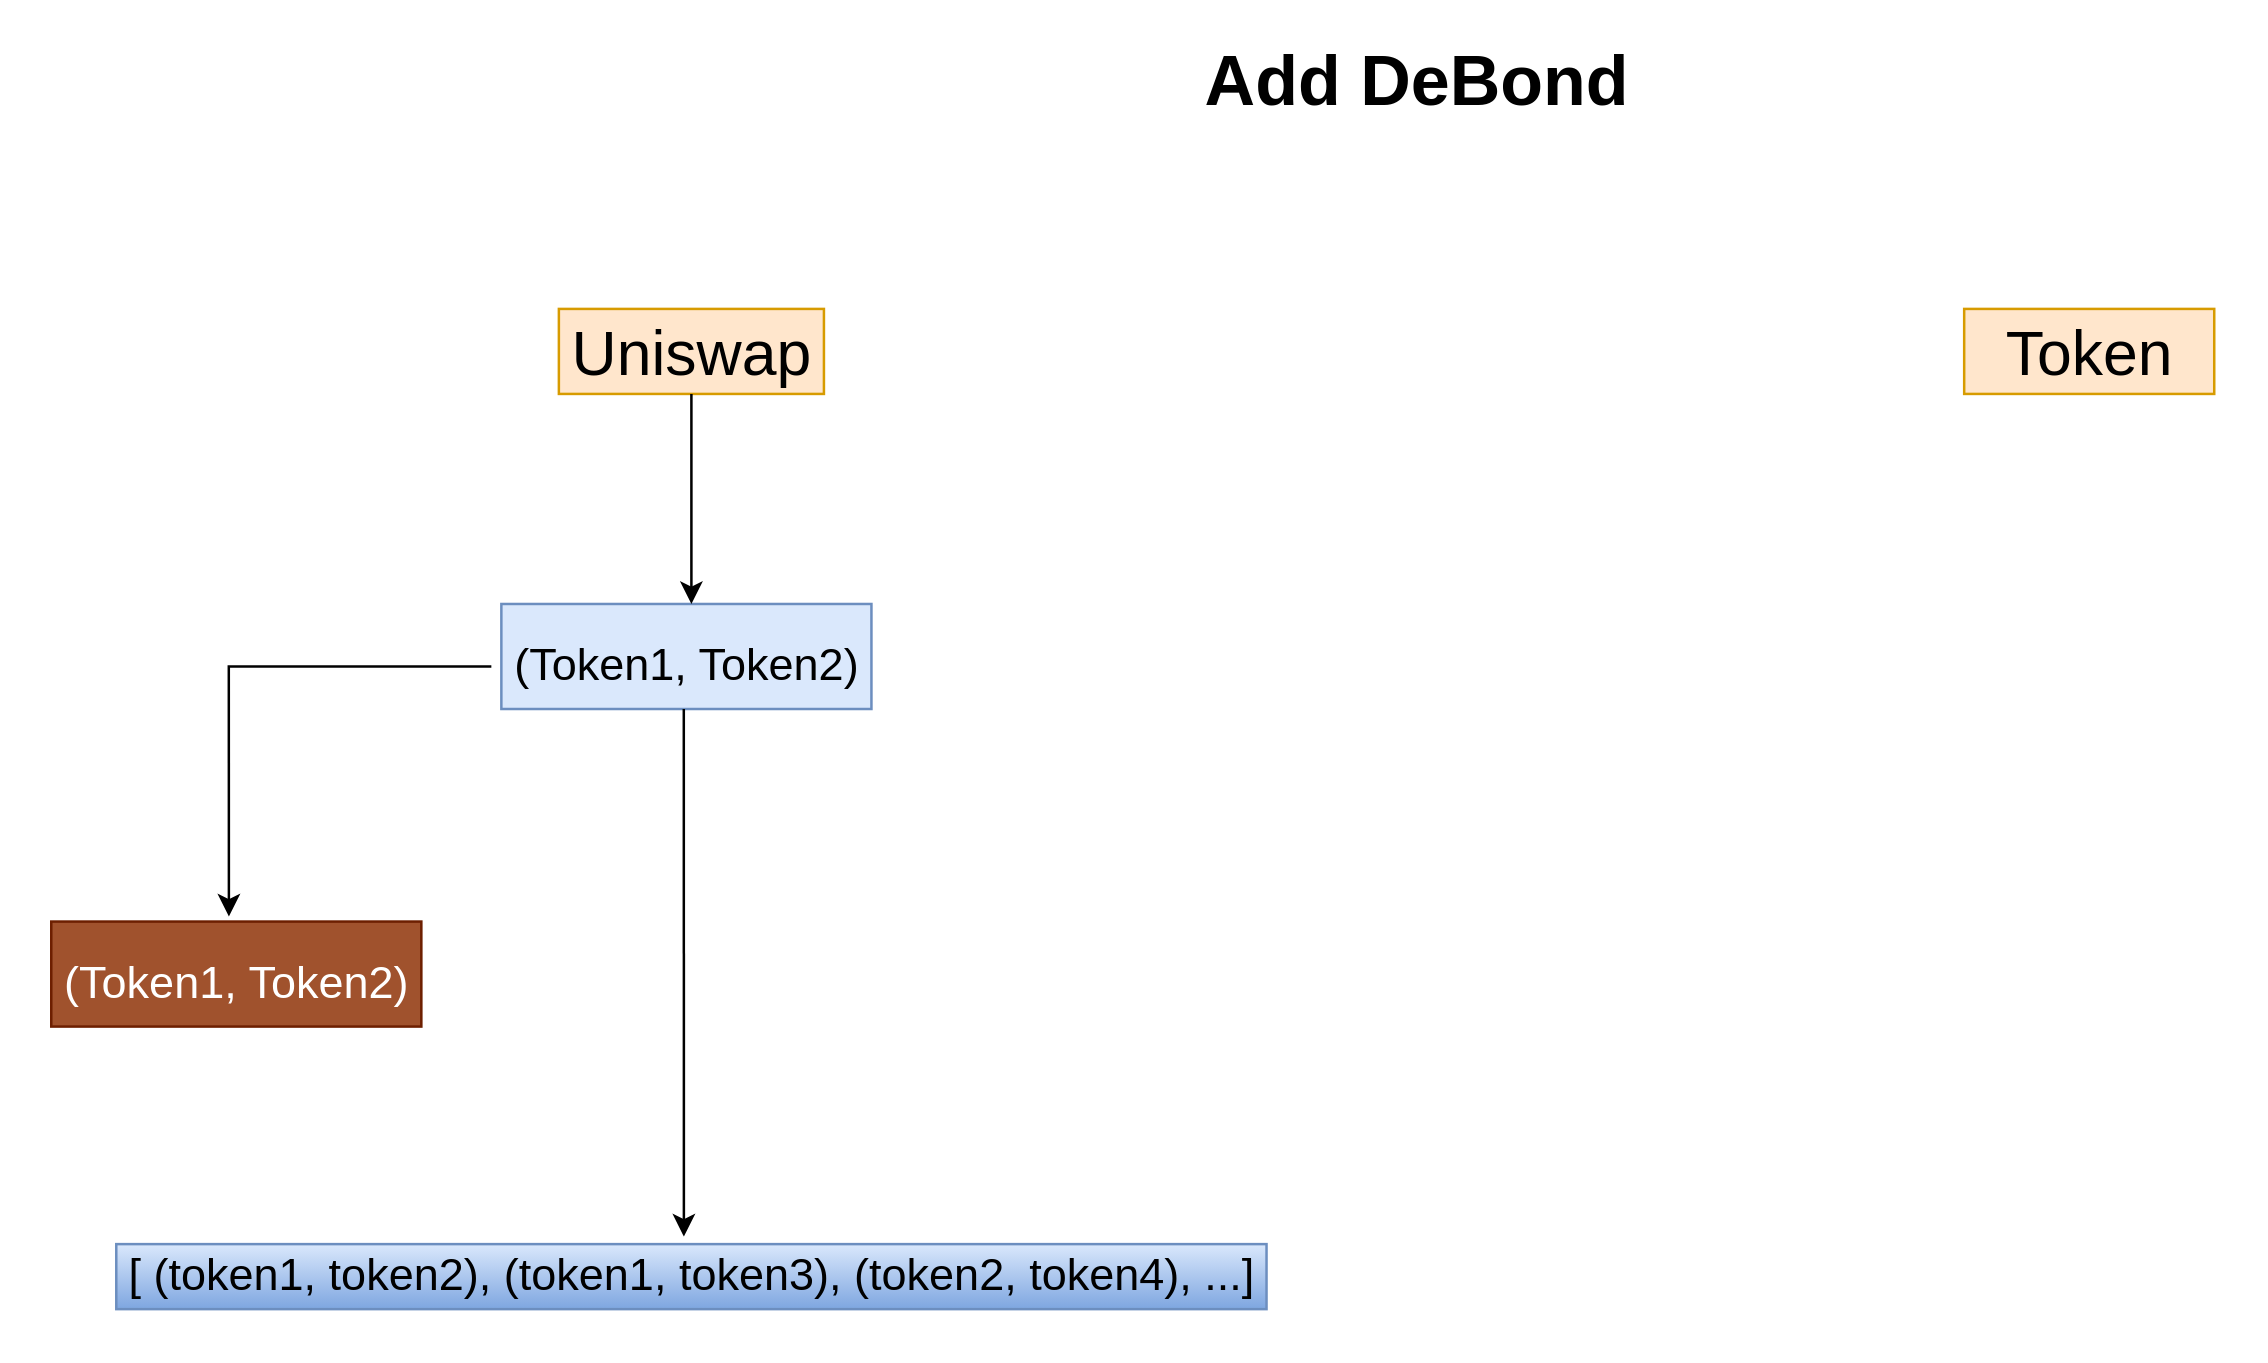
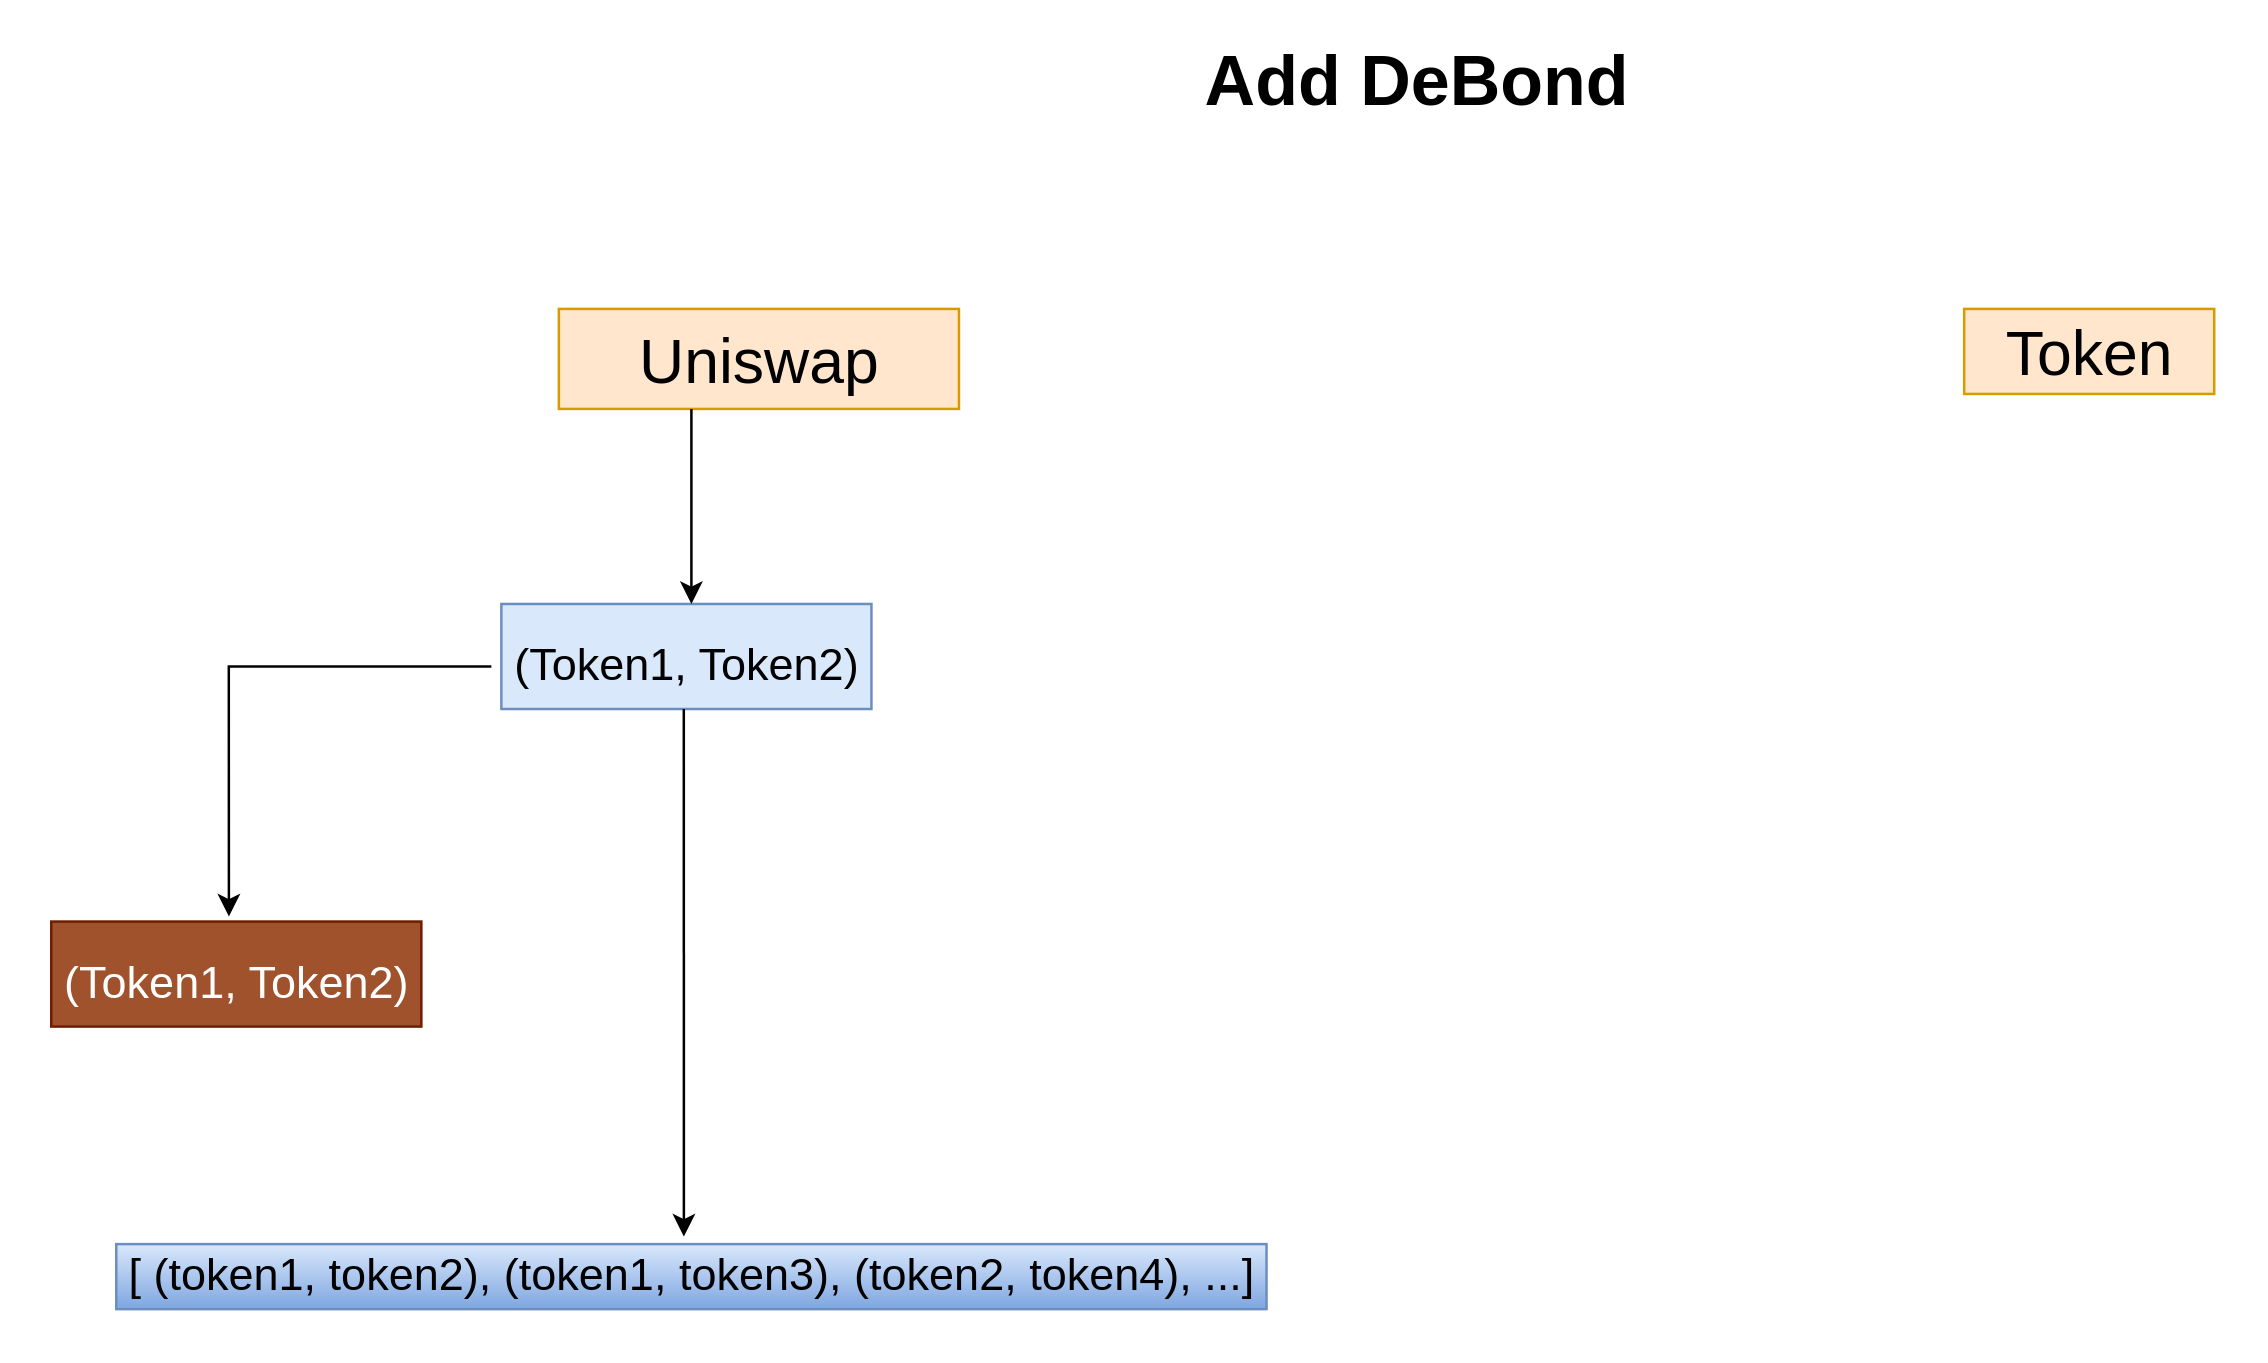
(691, 351) -> (759, 359)
